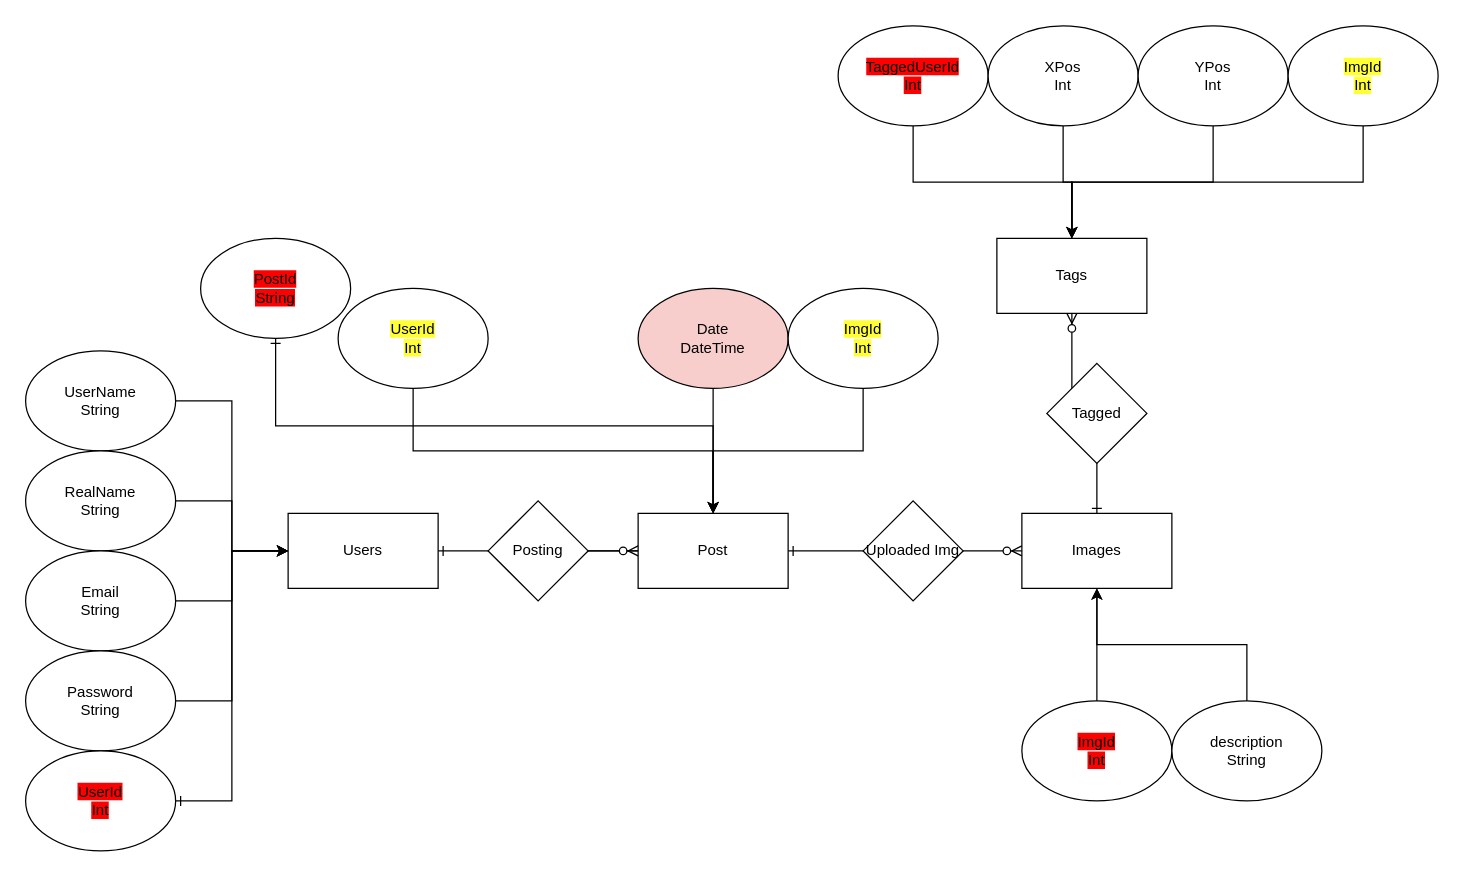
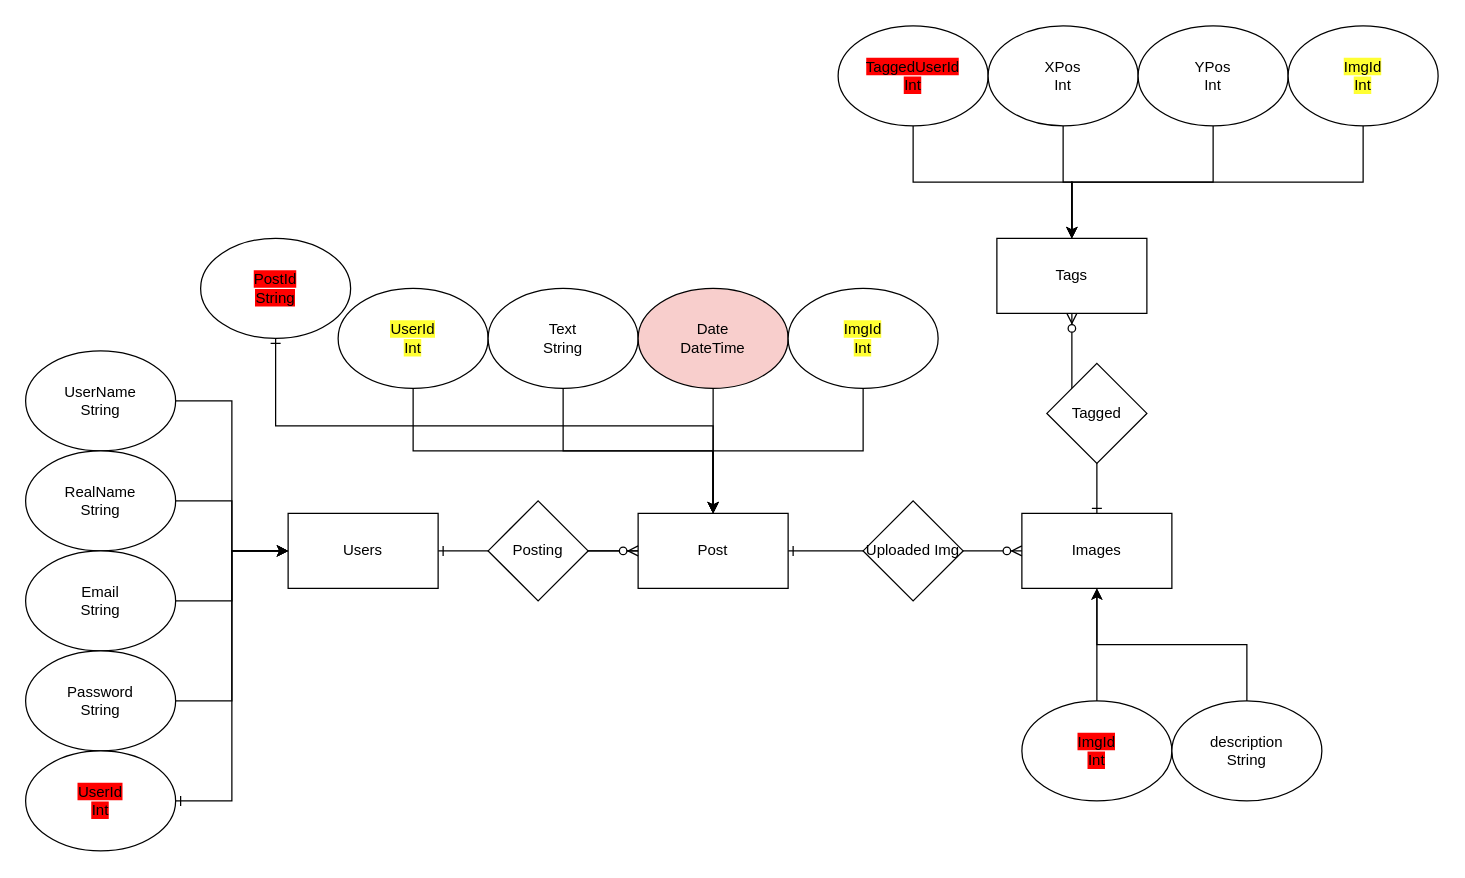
none -> (563, 338)
none -> (563, 417)
